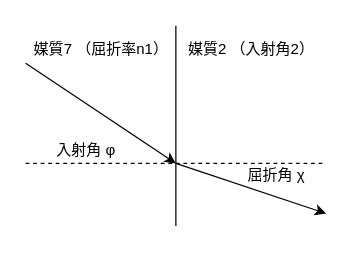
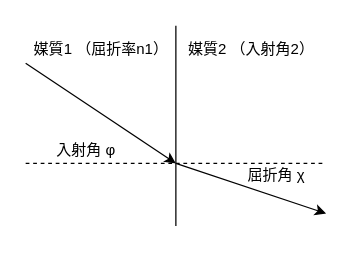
(101, 49) -> (101, 49)
